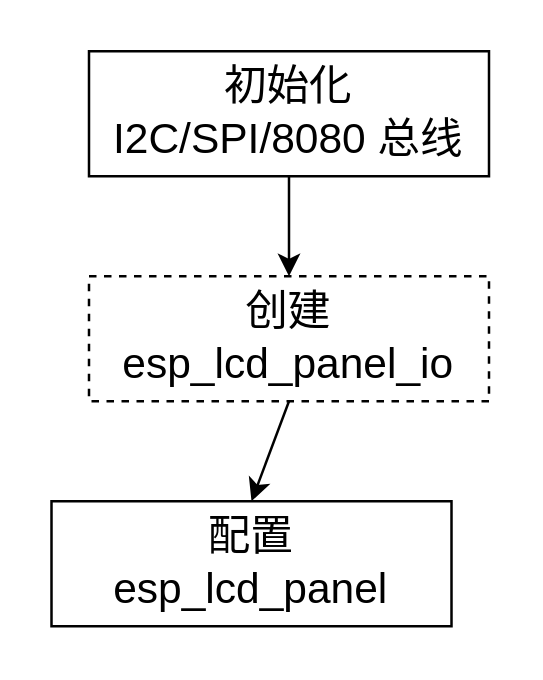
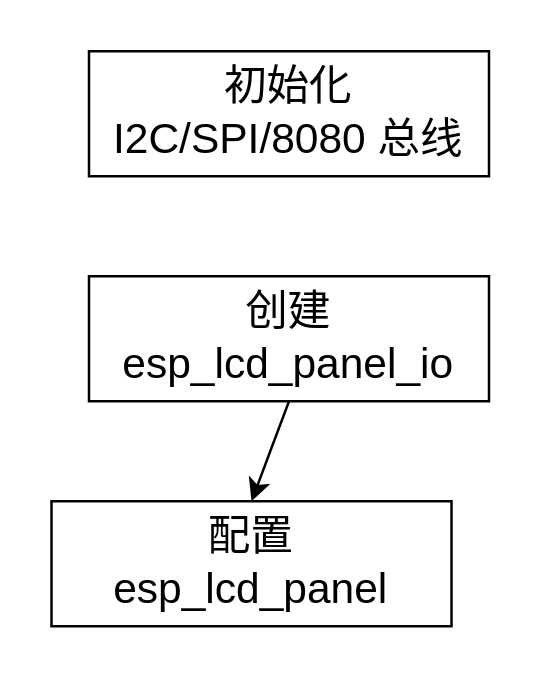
(289, 218) -> none
(289, 339) -> (289, 339)
